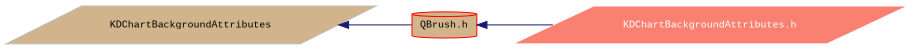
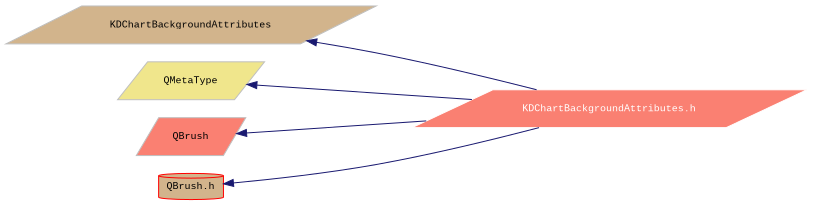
(380, 25) -> (427, 64)
none -> (191, 81)
none -> (191, 137)
